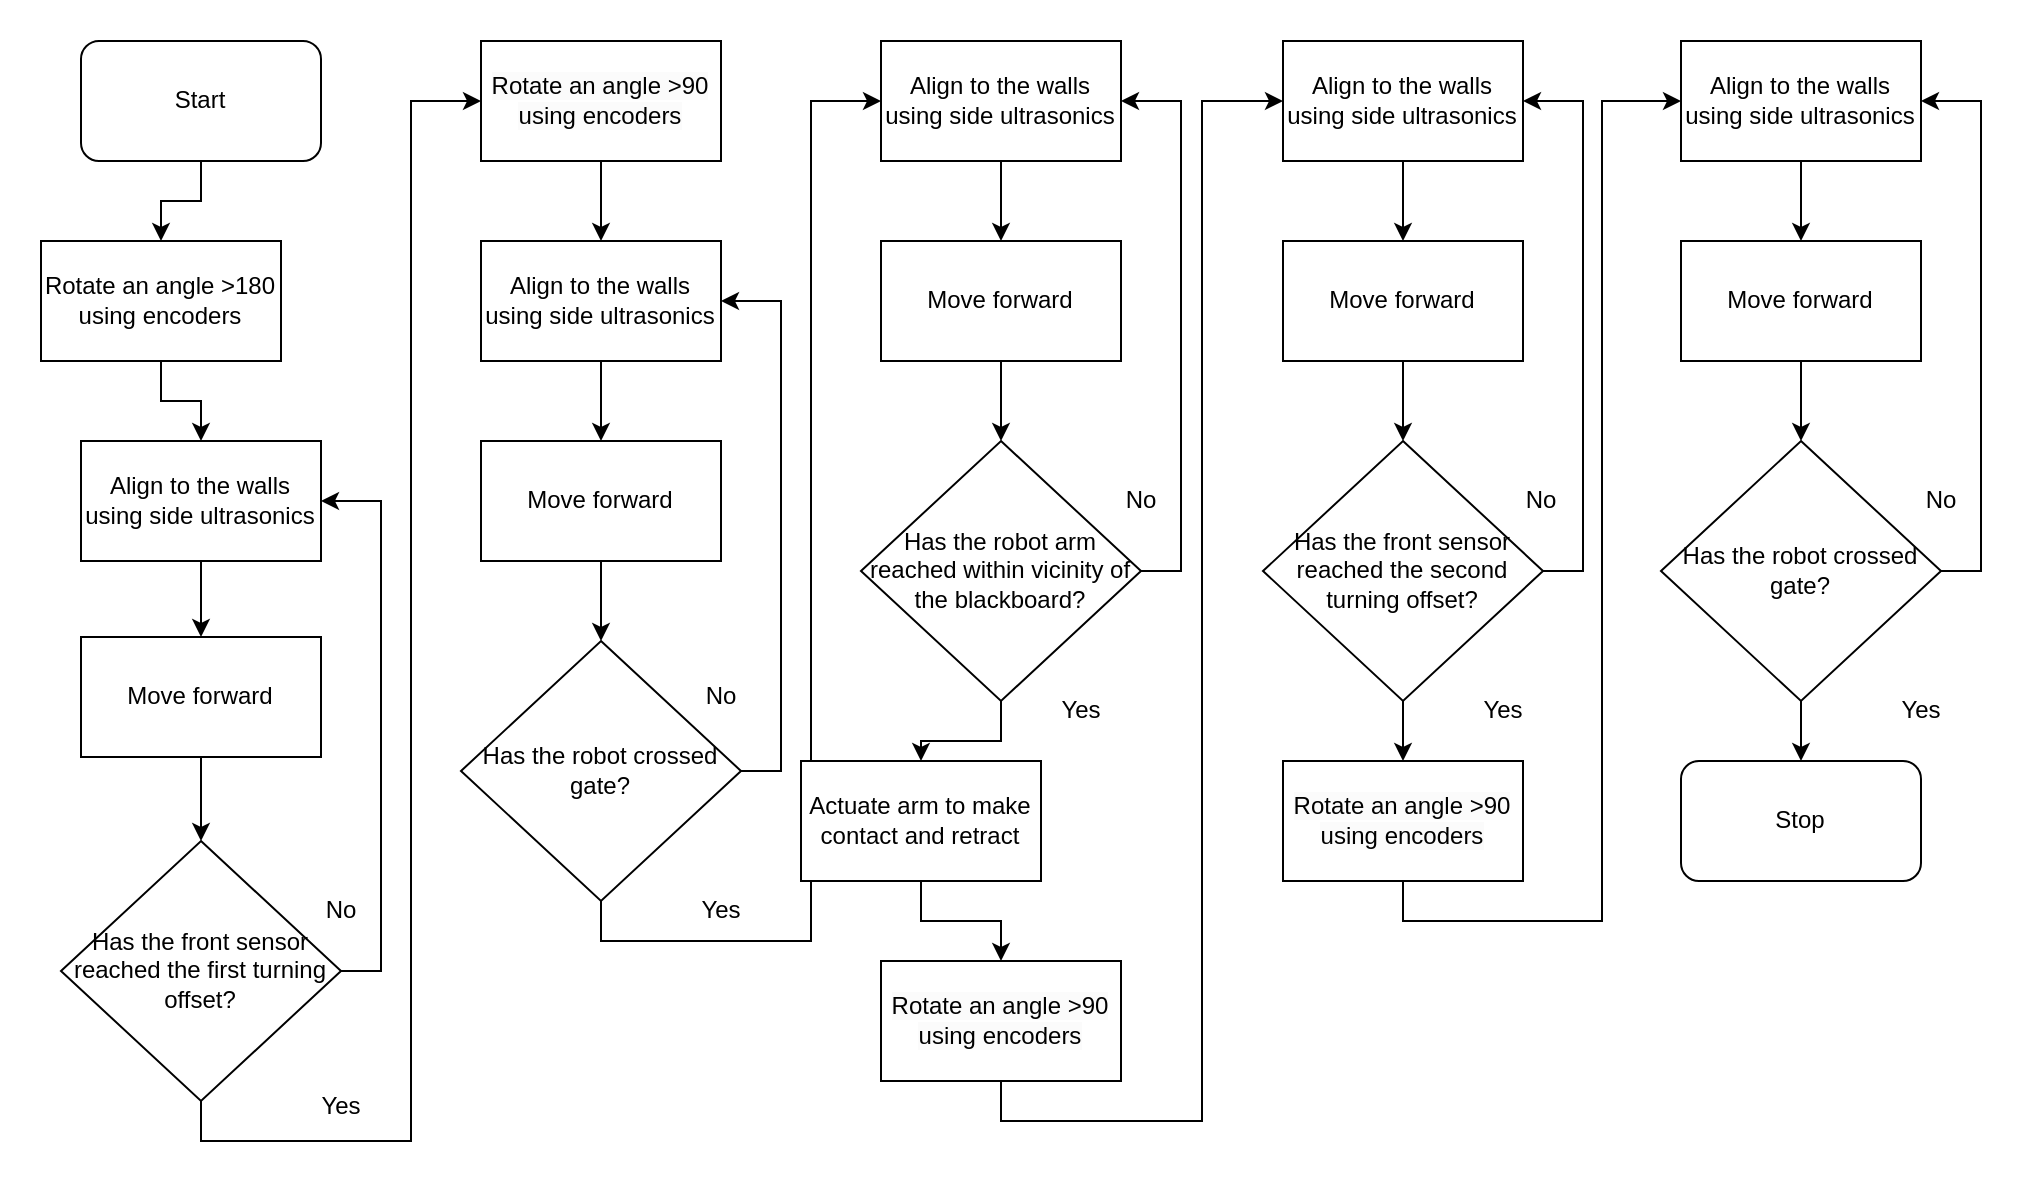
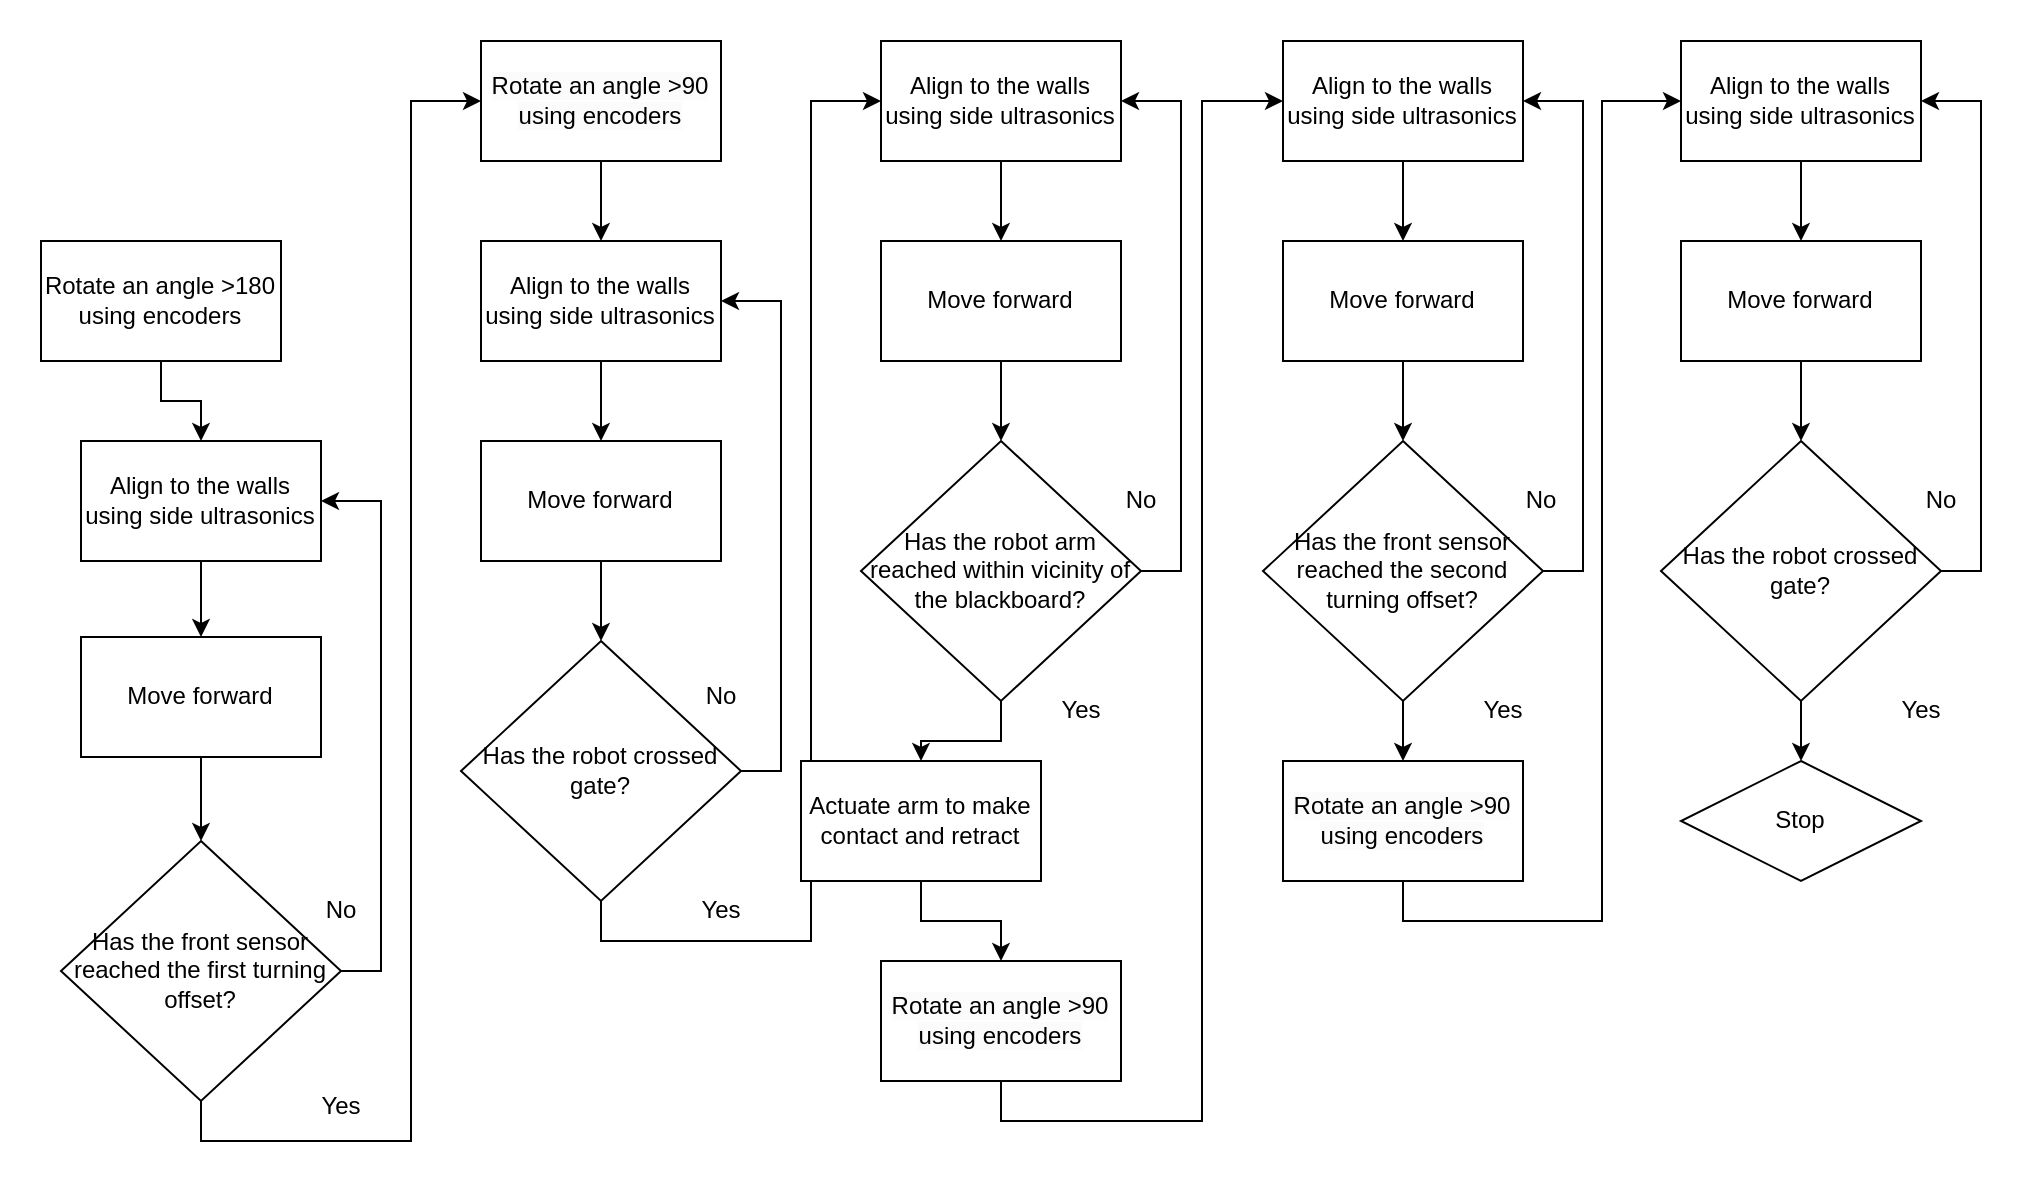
(201, 101) -> none
(188, 201) -> none
(1801, 821) -> (1801, 821)
